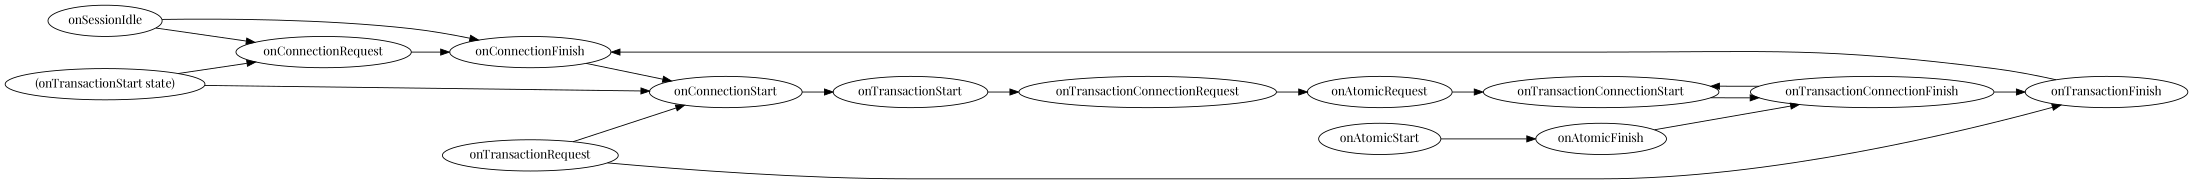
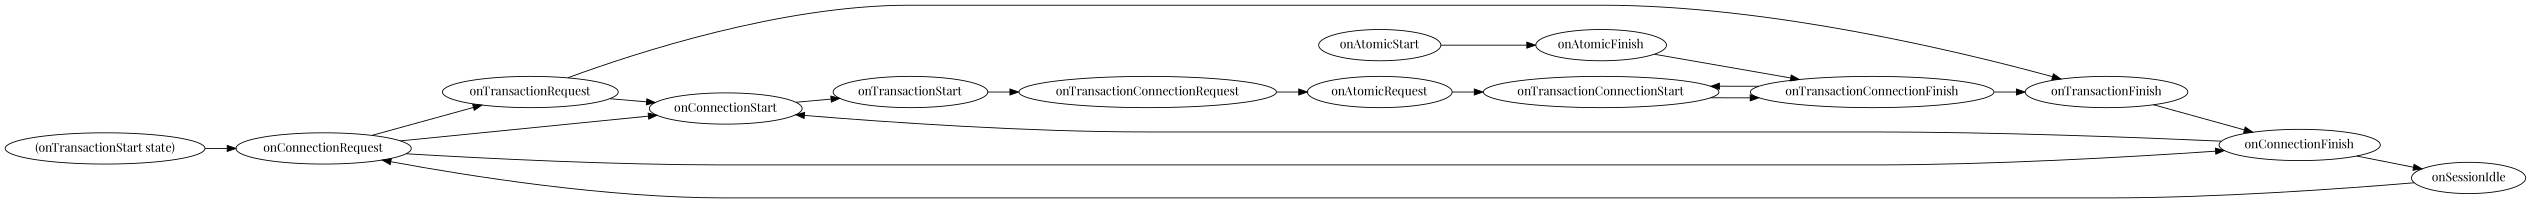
(316, 22) -> (2385, 162)
(423, 88) -> (524, 129)
none -> (423, 121)
